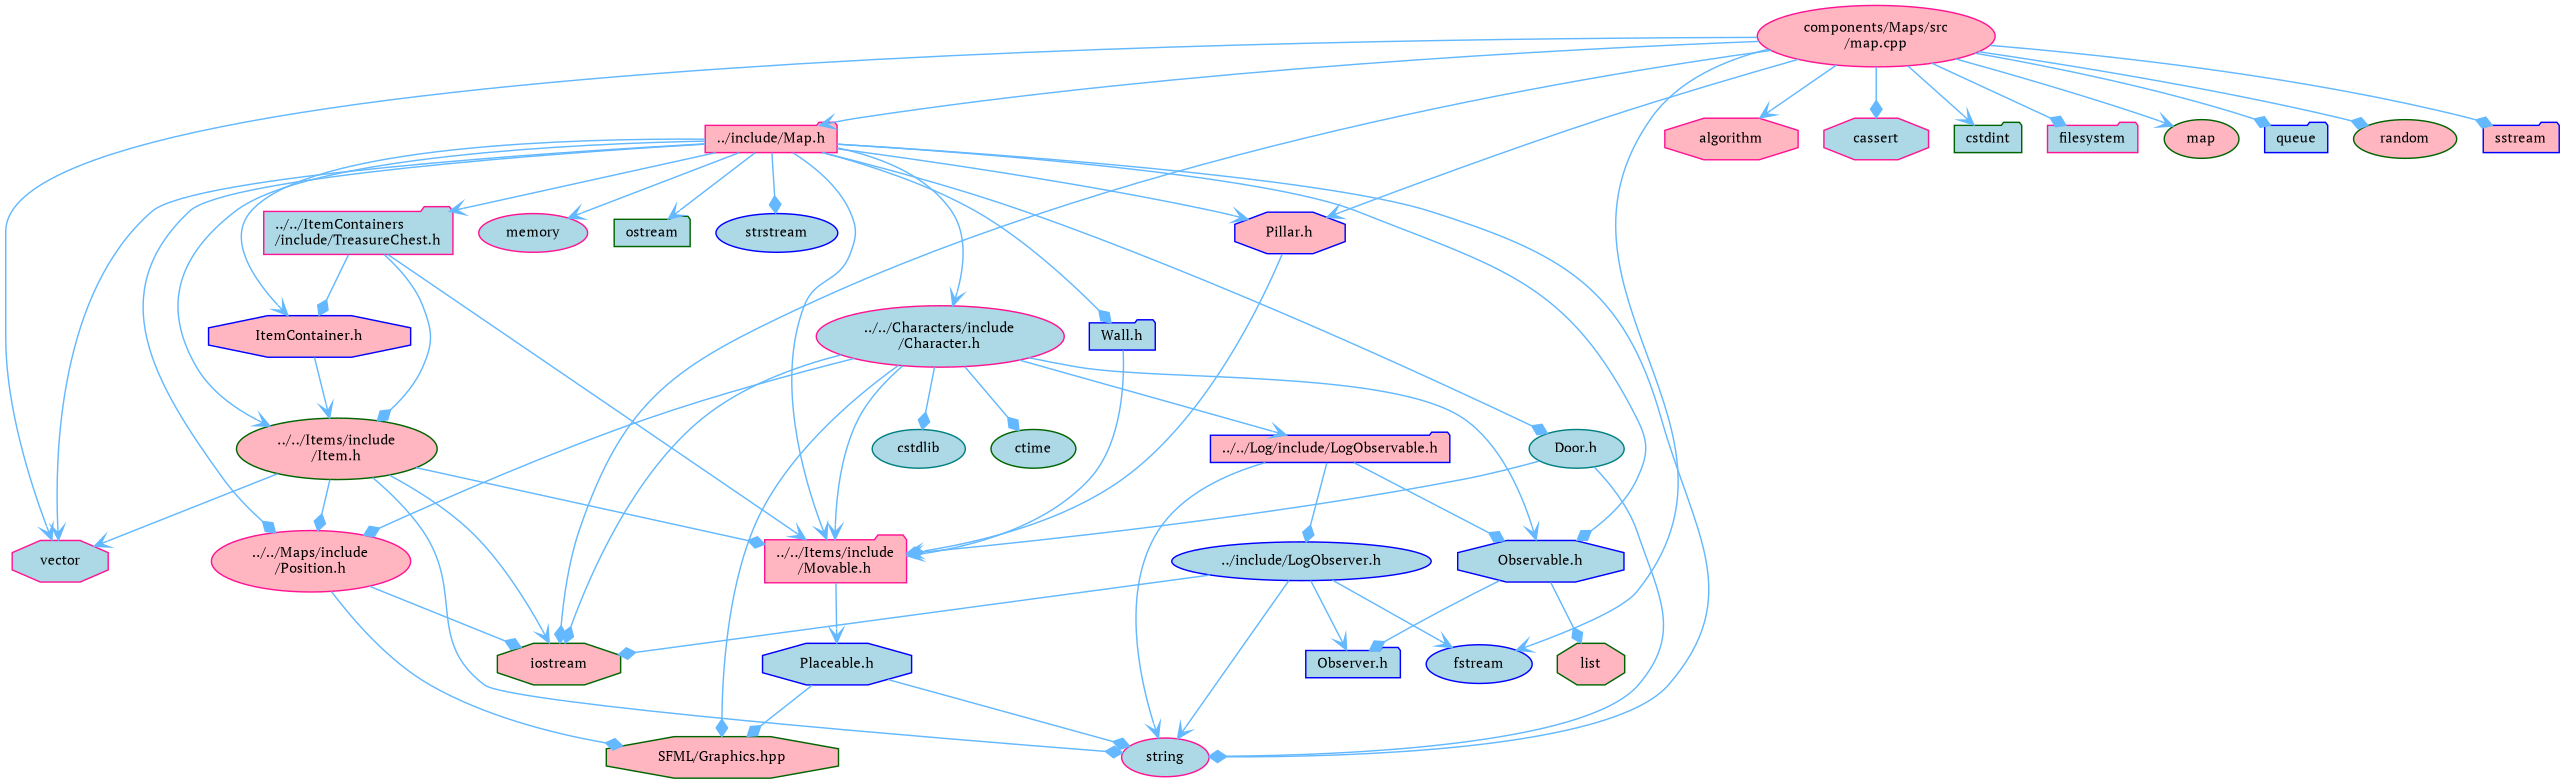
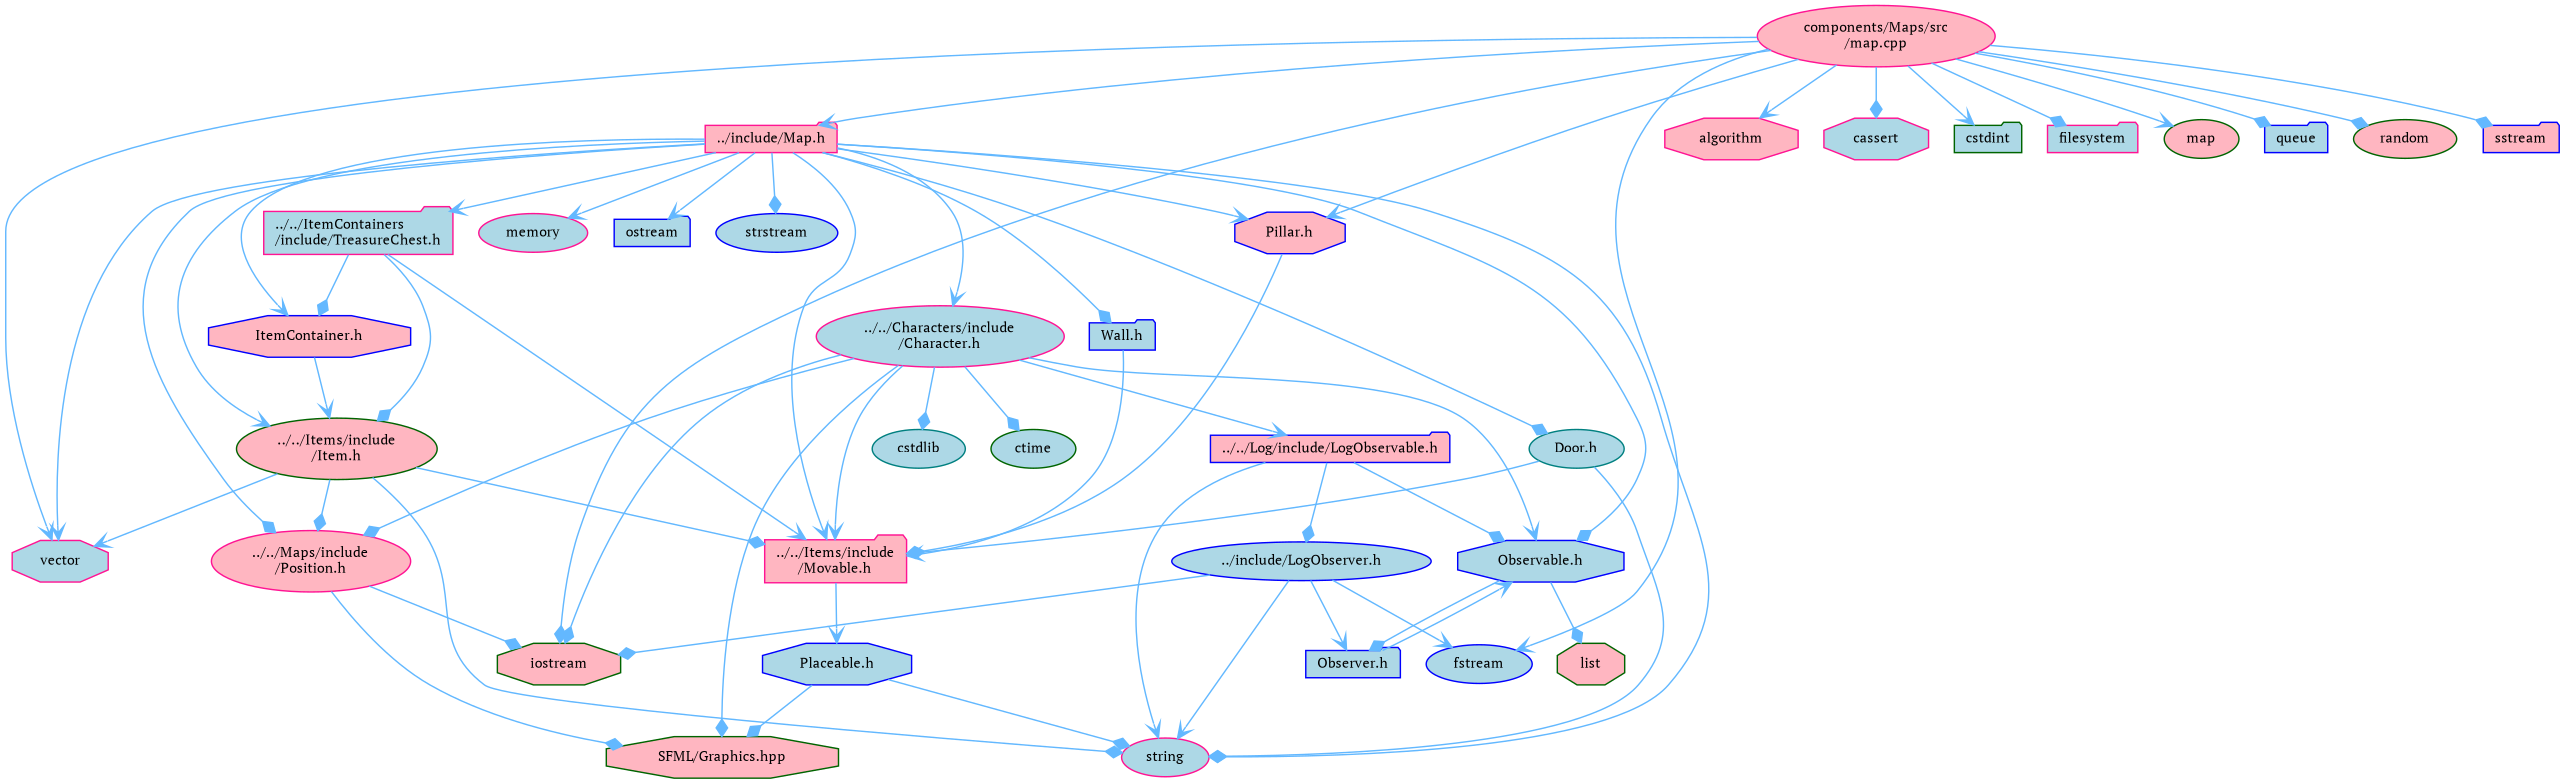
(652, 233) -> (652, 233)
(1148, 458) -> (1148, 458)
(479, 540) -> none
none -> (1441, 621)
